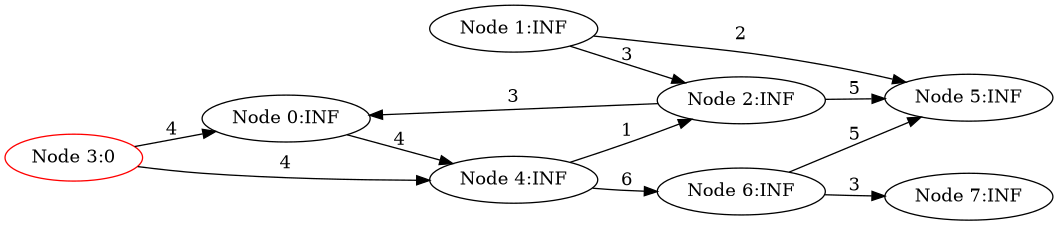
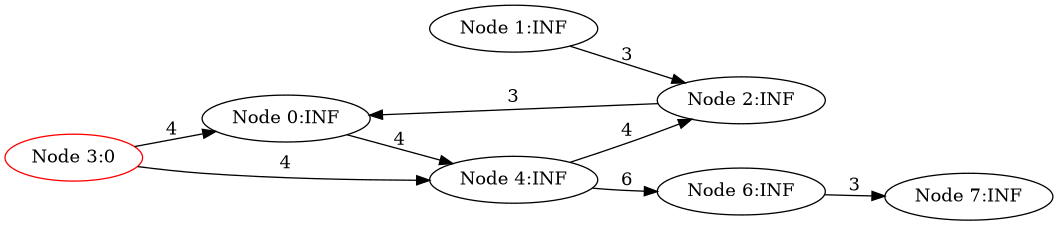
(969, 98) -> none
(628, 131) -> (628, 131)
